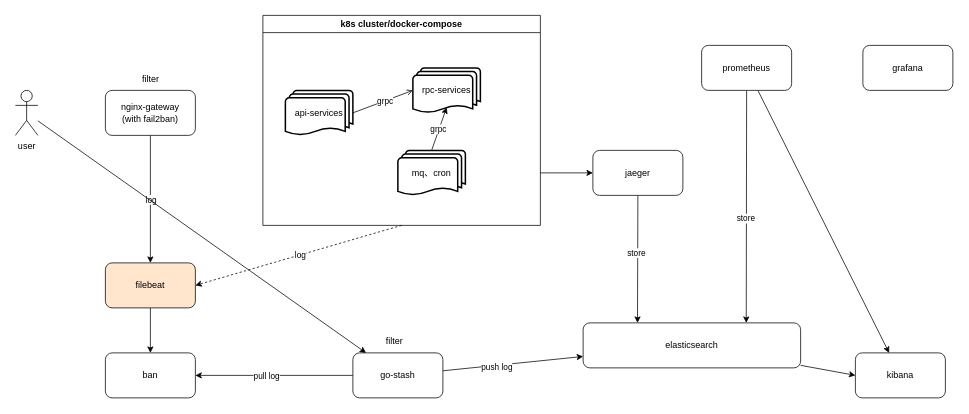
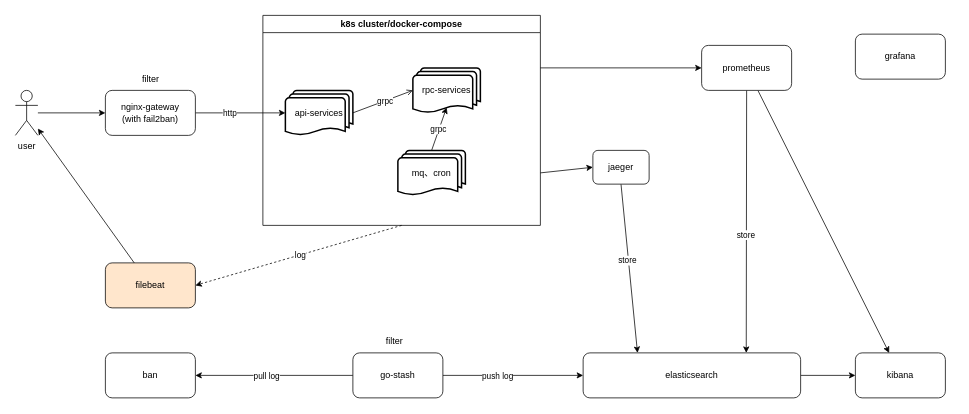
none -> (695, 68)
(908, 68) -> (900, 57)
none -> (229, 113)
(638, 173) -> (621, 167)
(150, 197) -> none
(200, 235) -> (99, 113)
(150, 328) -> (87, 198)
(692, 345) -> (692, 375)
